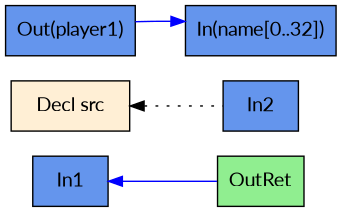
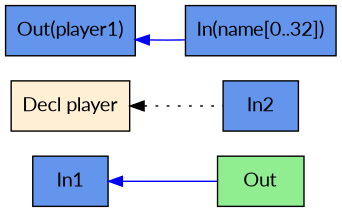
(153, 21) -> (167, 40)
(70, 106) -> (70, 106)
(261, 181) -> (261, 181)
